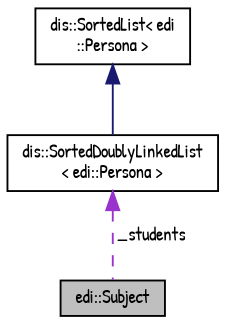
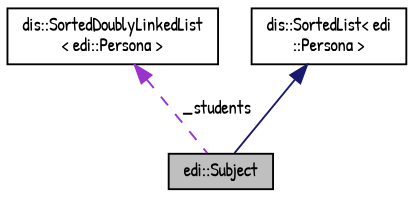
(113, 109) -> (265, 116)
